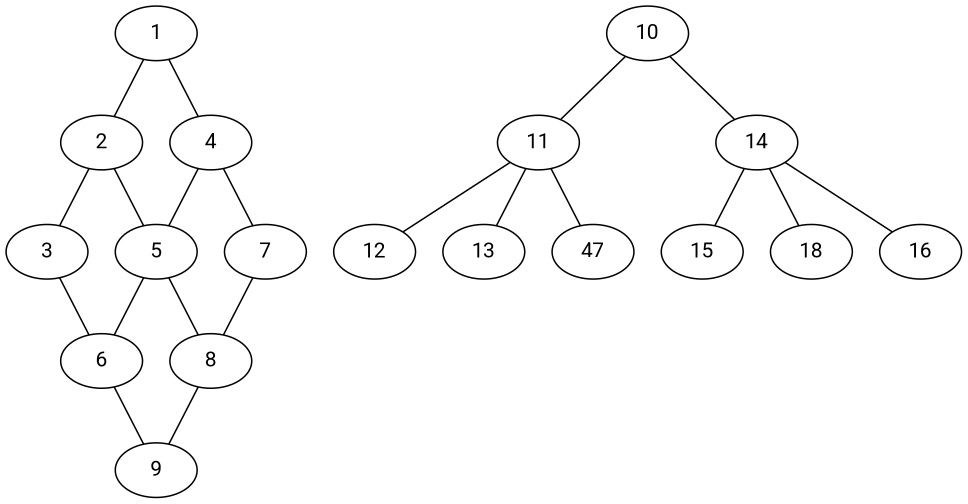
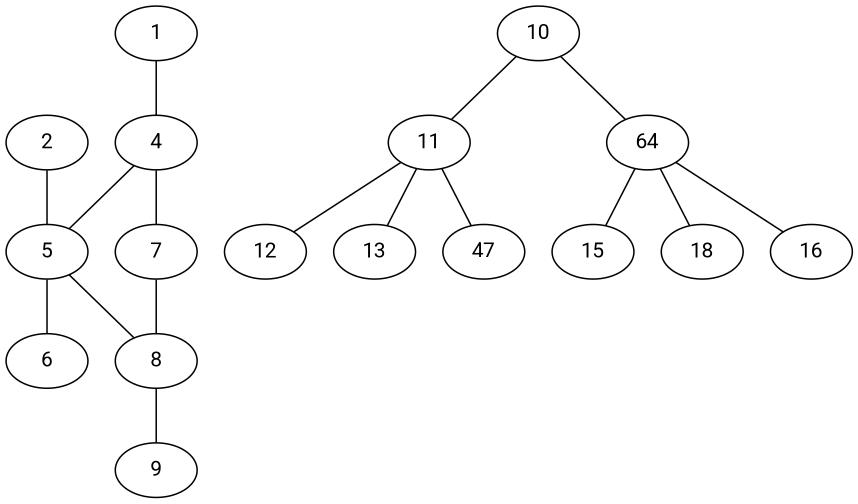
(129, 88) -> none
(757, 143) -> (648, 143)
(47, 252) -> none
(129, 416) -> none
